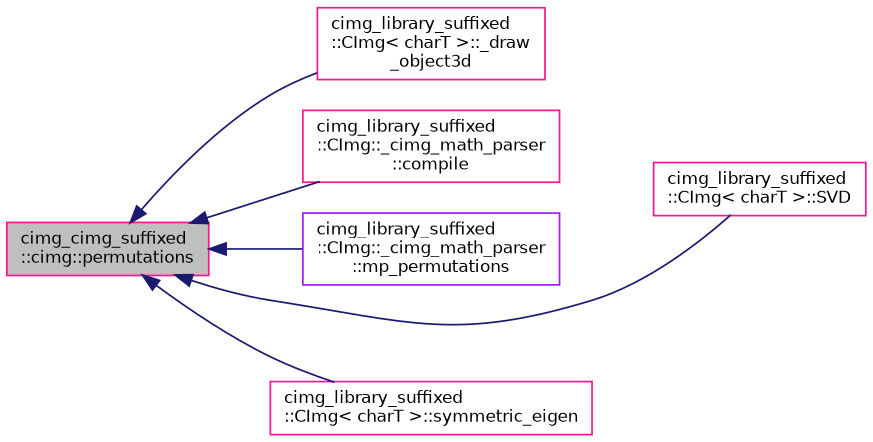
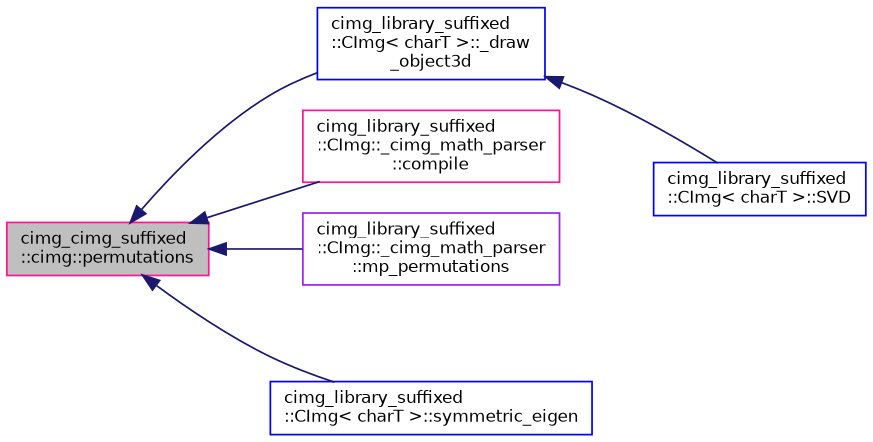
(431, 44) -> (431, 44)
(760, 189) -> (760, 189)
(473, 324) -> (642, 119)
(431, 408) -> (431, 408)
